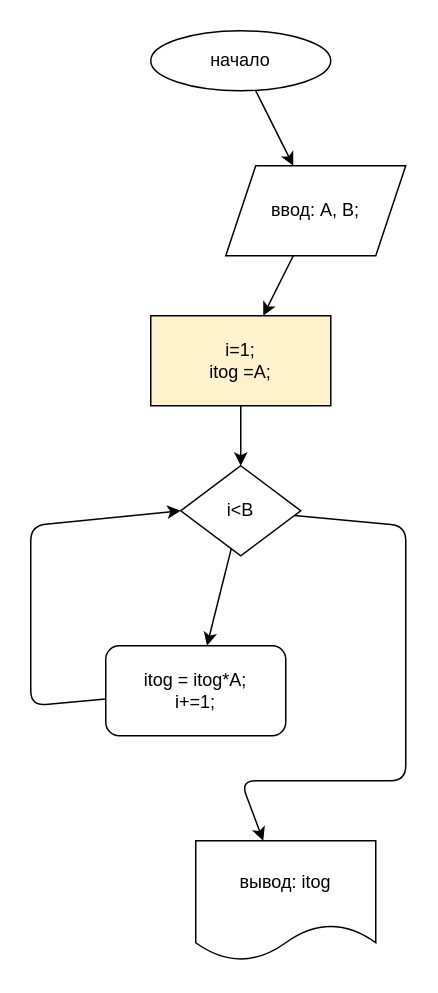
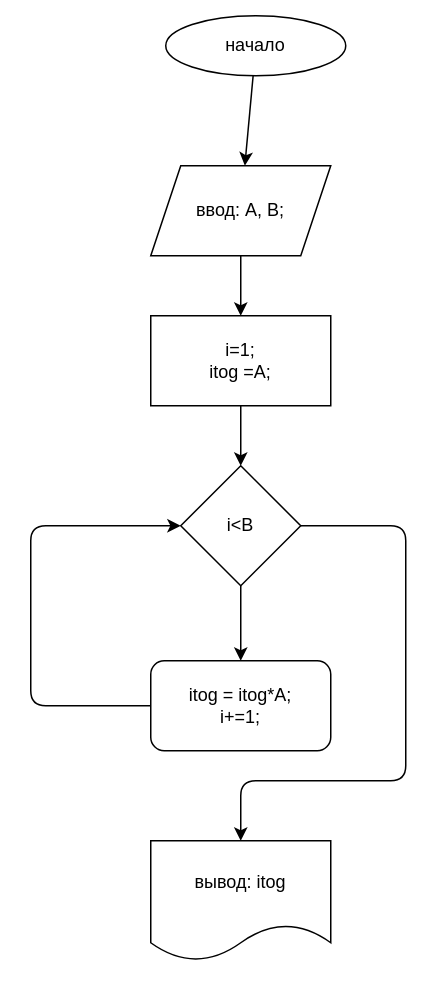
(241, 61) -> (256, 46)
(316, 211) -> (241, 211)
(241, 361) -> (241, 361)
(241, 511) -> (241, 526)
(196, 691) -> (241, 706)
(286, 901) -> (241, 901)
